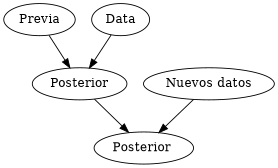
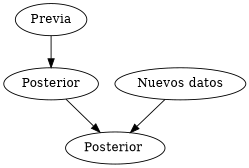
(121, 20) -> none
